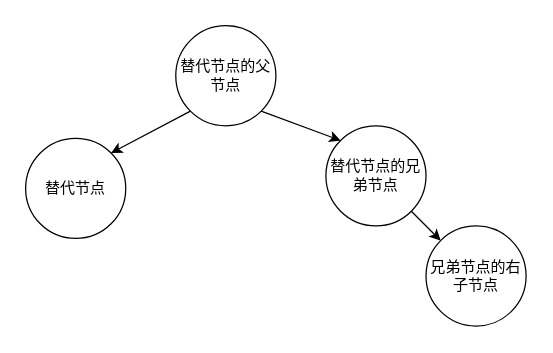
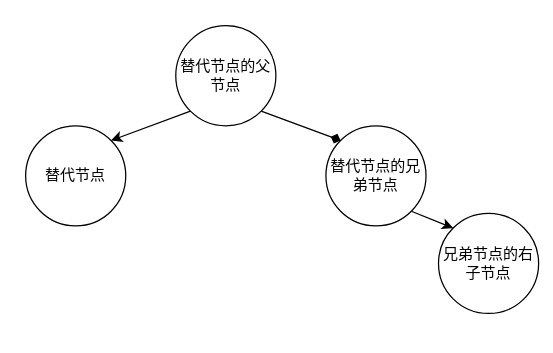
(331, 137) -> (330, 137)
(76, 188) -> (76, 176)
(476, 276) -> (488, 263)
